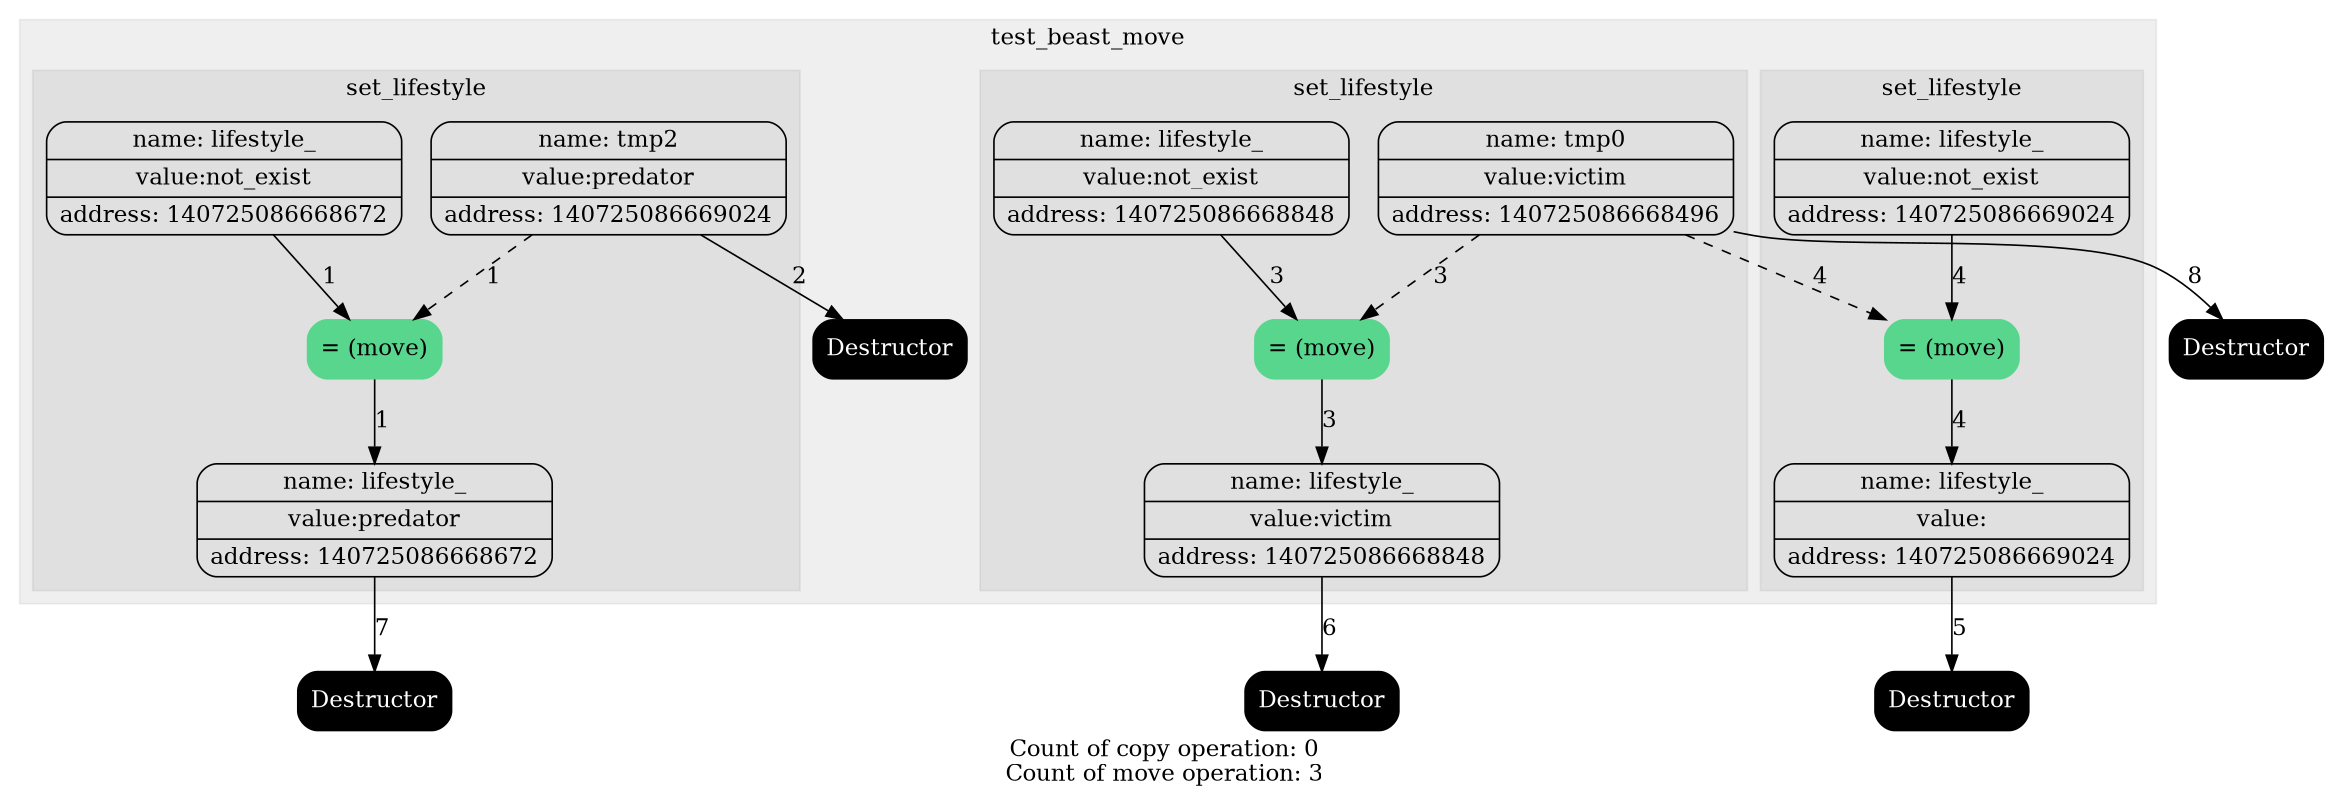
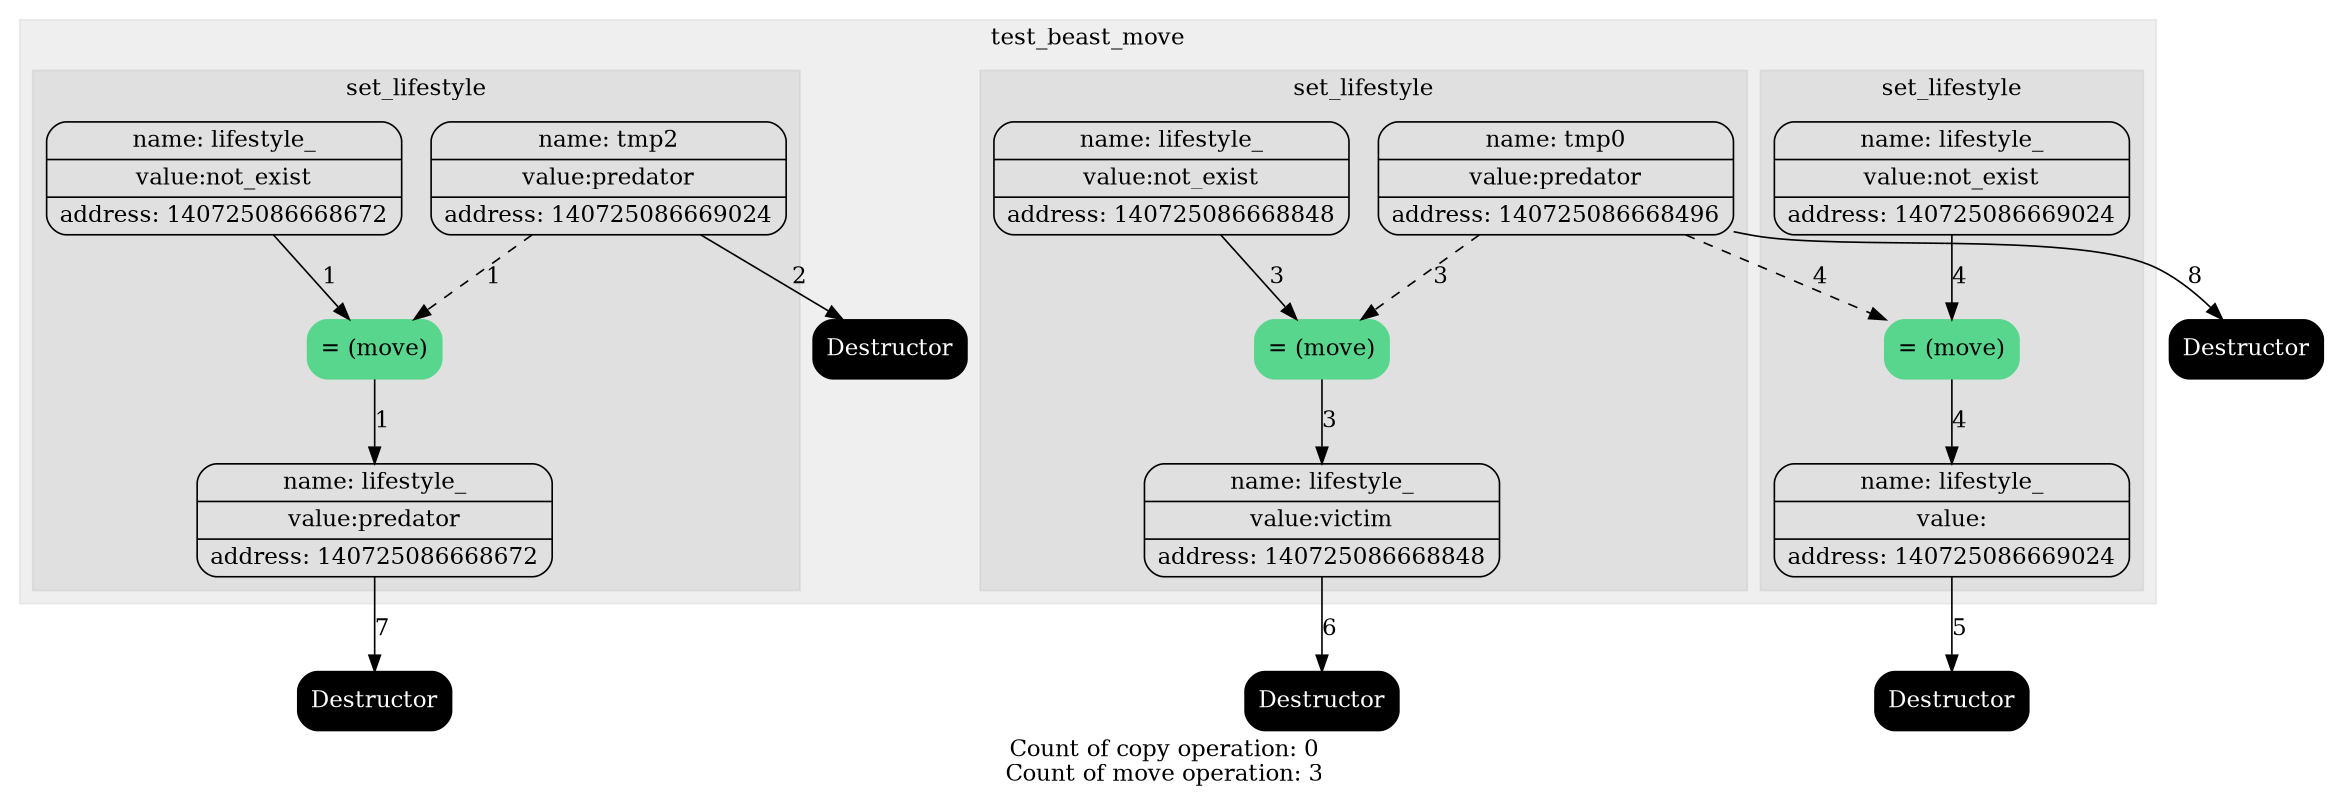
(1556, 178) -> (1556, 178)
